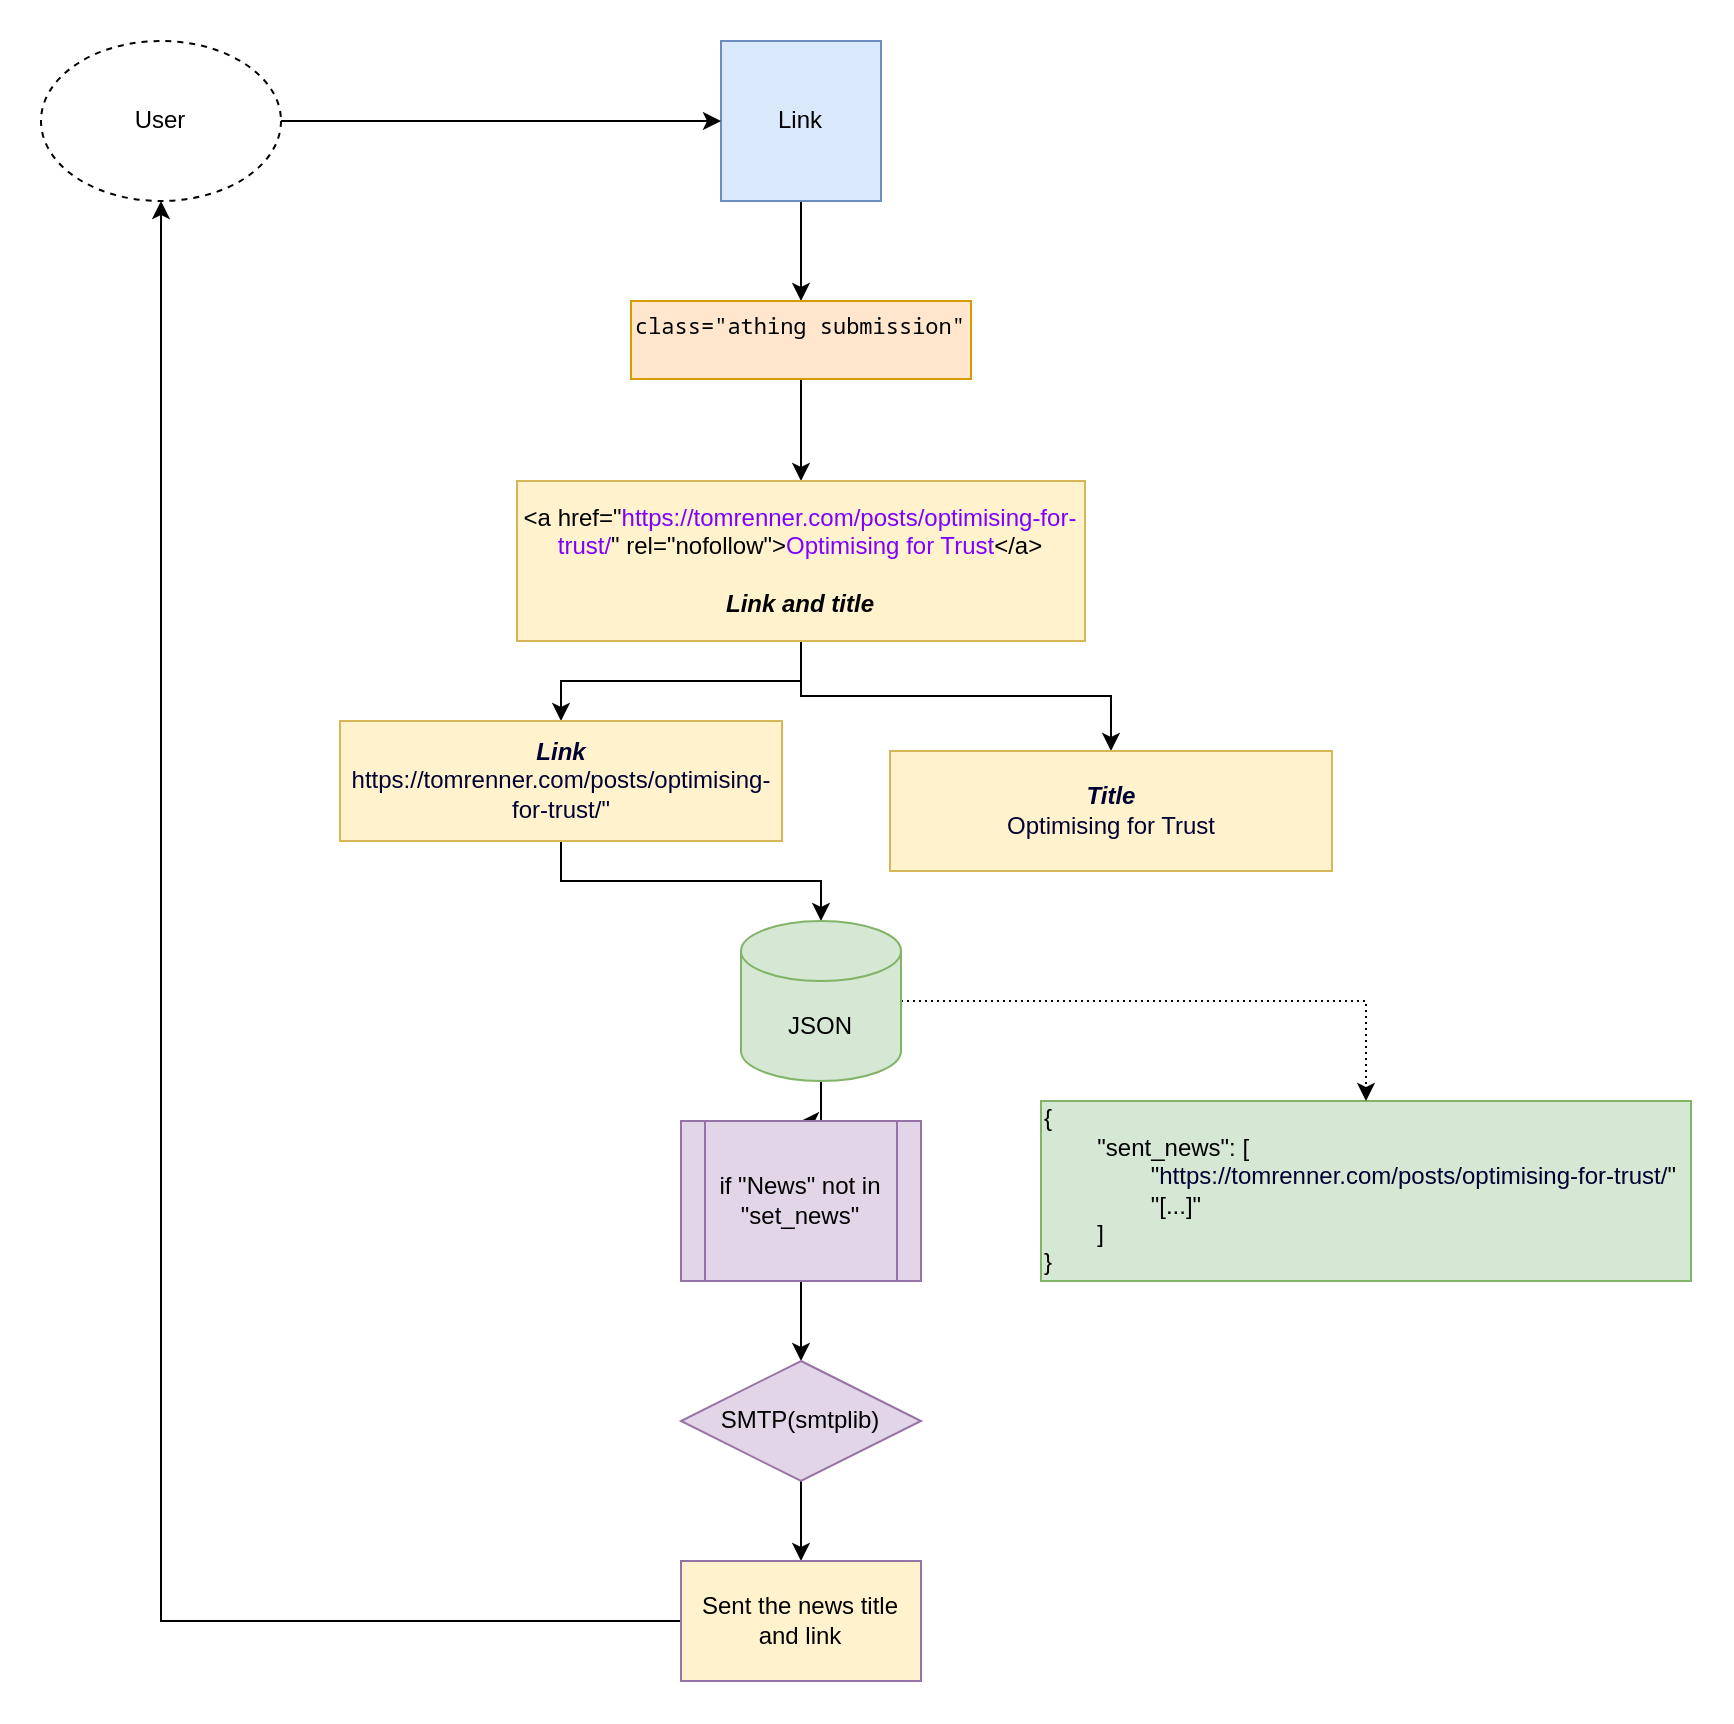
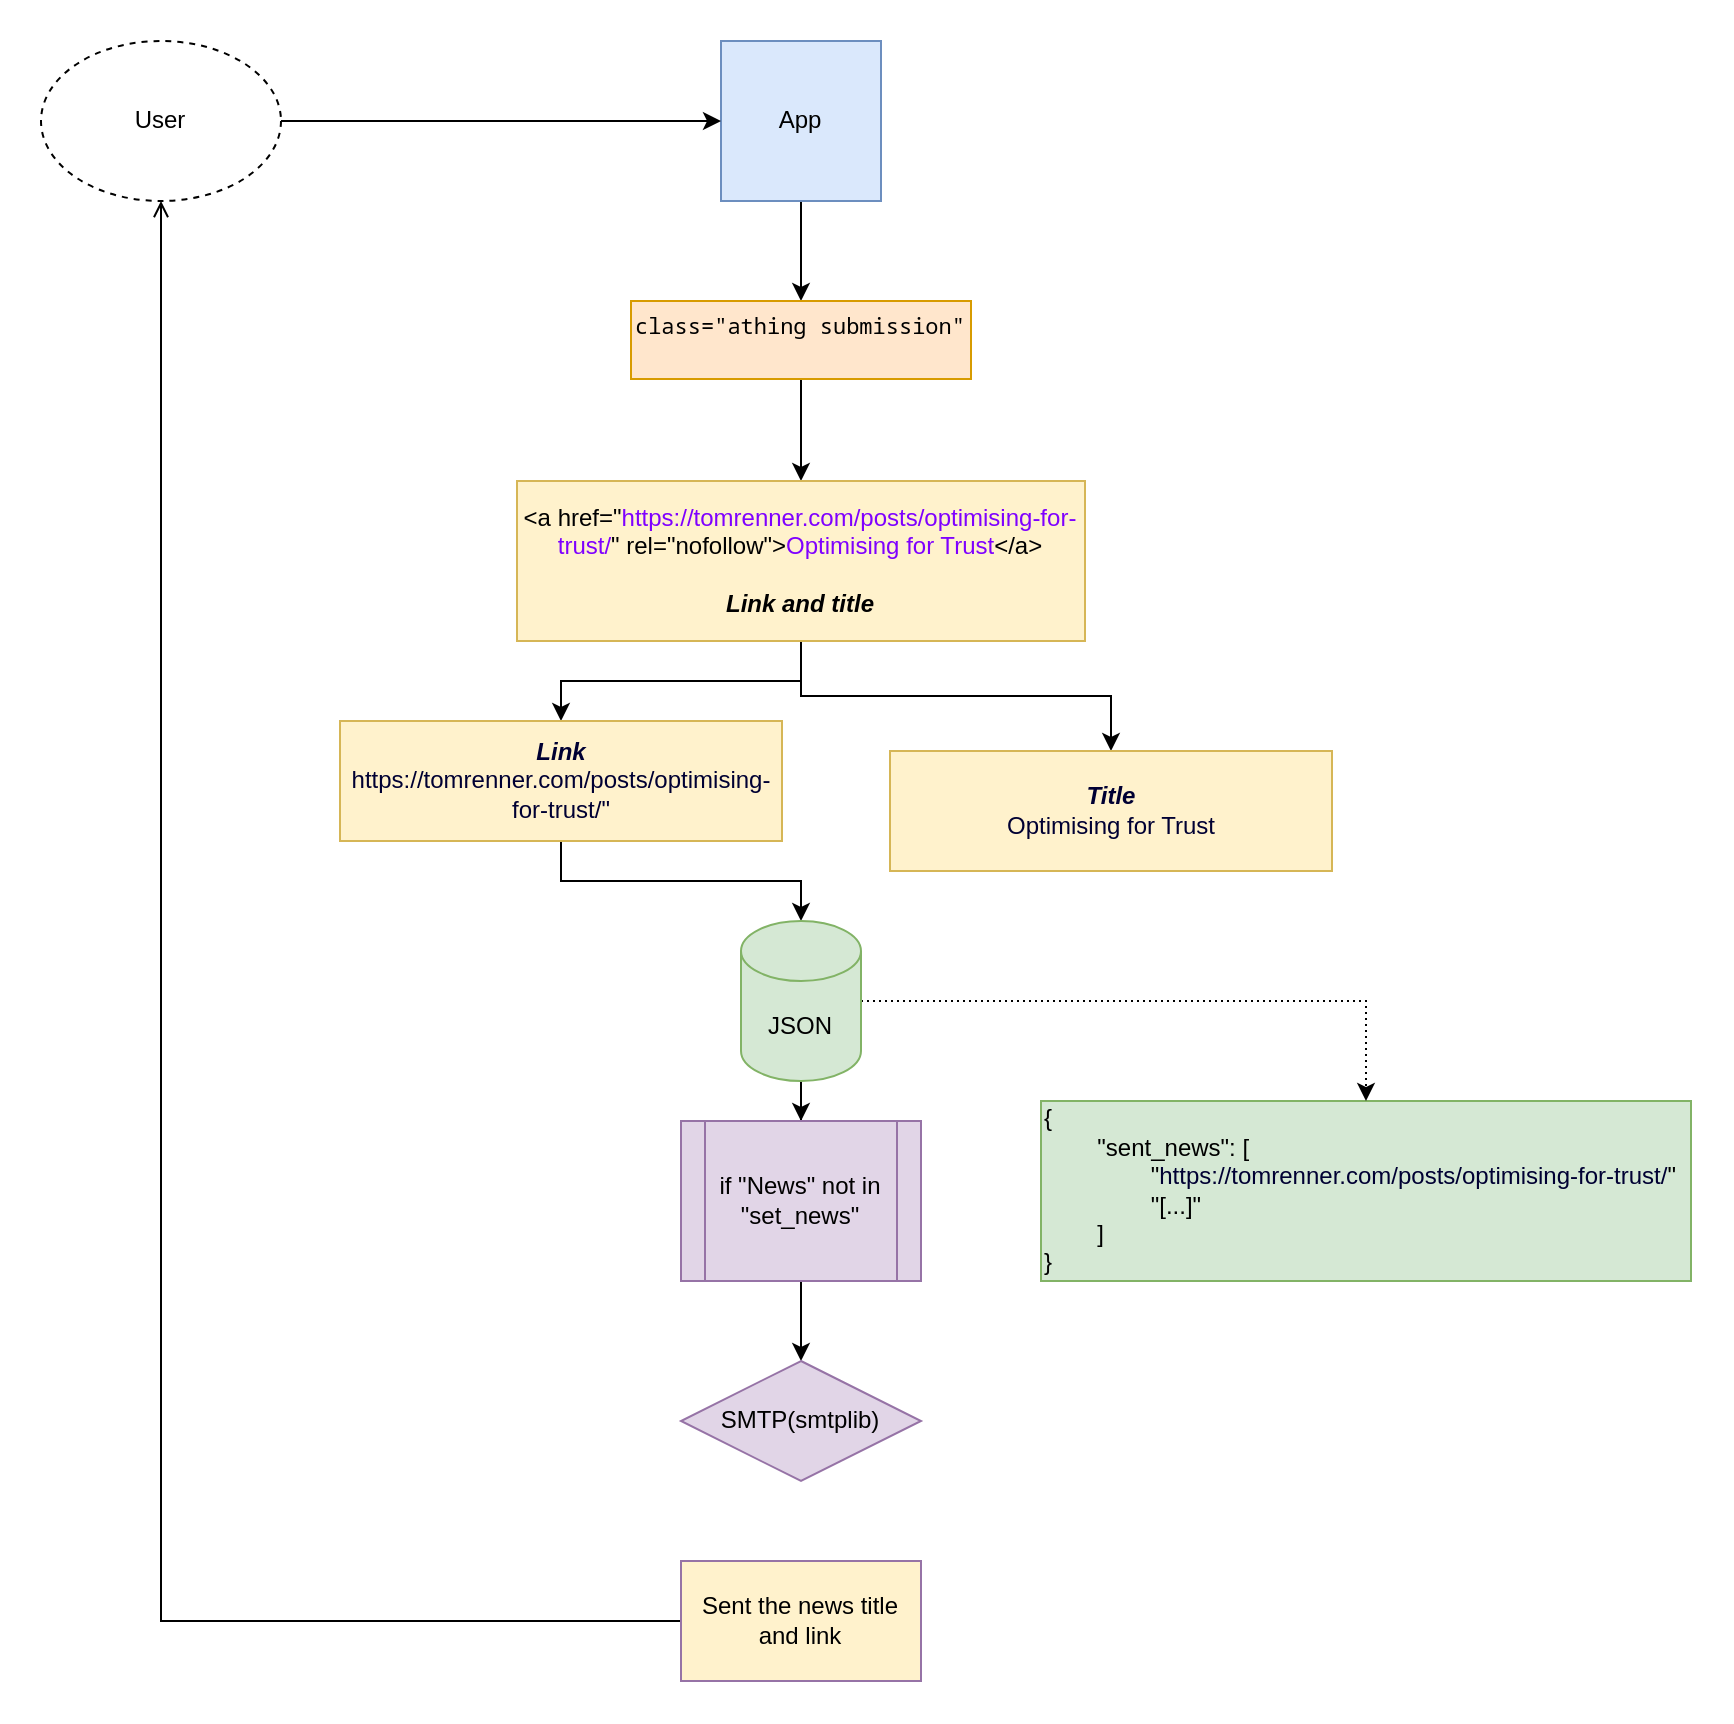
(801, 121) -> (801, 121)
(161, 216) -> (161, 212)
(821, 1001) -> (801, 1001)
(801, 1514) -> none
